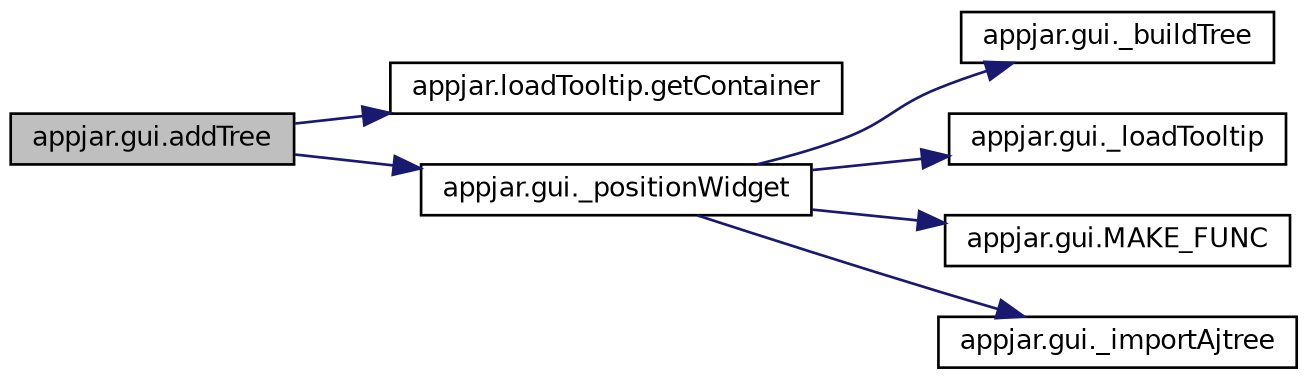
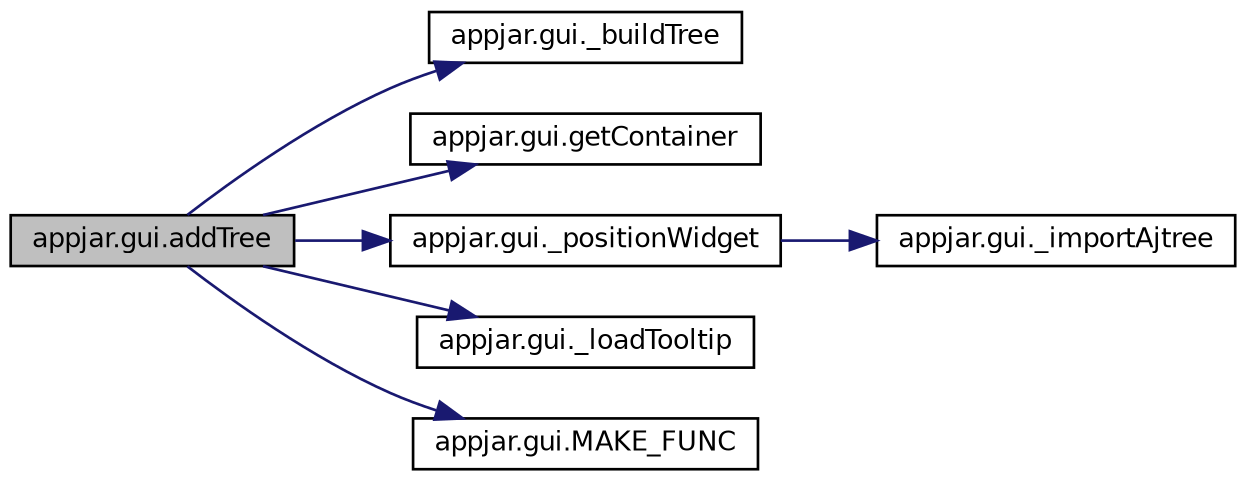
(616, 88) -> (586, 139)
(875, 124) -> (306, 133)
(867, 164) -> (356, 288)
(865, 215) -> (306, 348)
